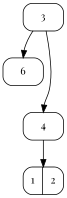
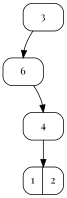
(51, 68) -> (39, 95)
